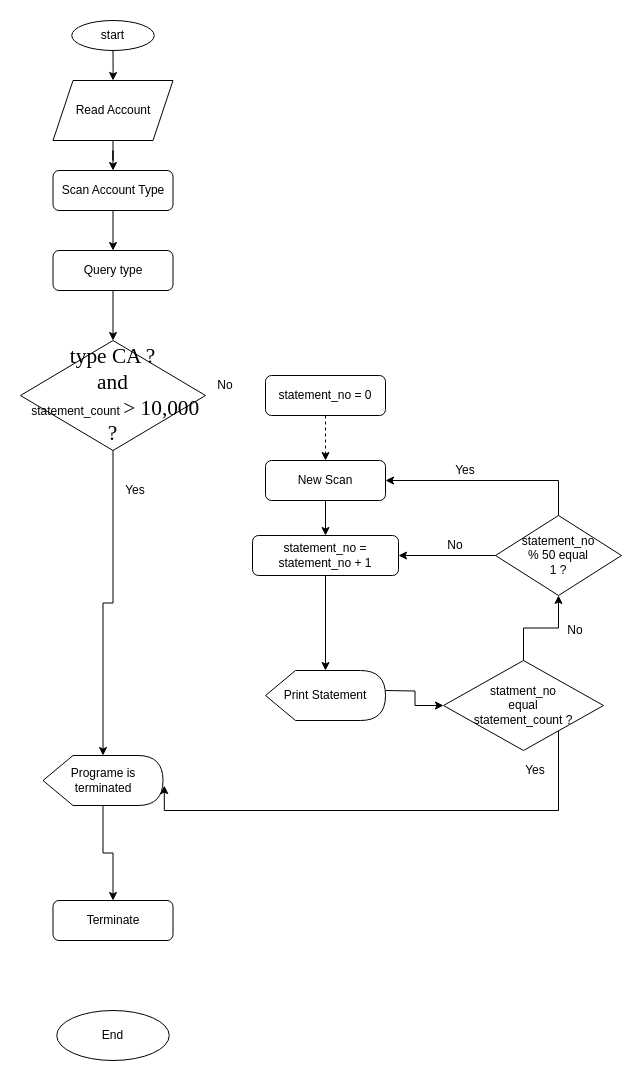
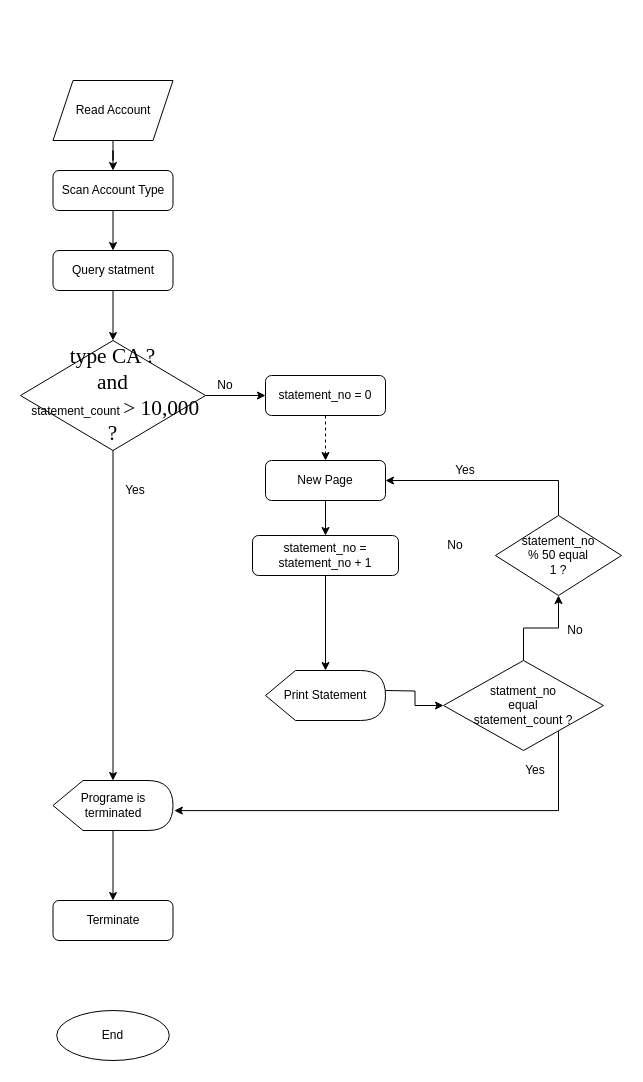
(113, 36) -> none
(113, 62) -> none
(114, 271) -> (114, 271)
none -> (232, 396)
(326, 481) -> (326, 481)
(450, 556) -> none
(103, 781) -> (113, 806)
